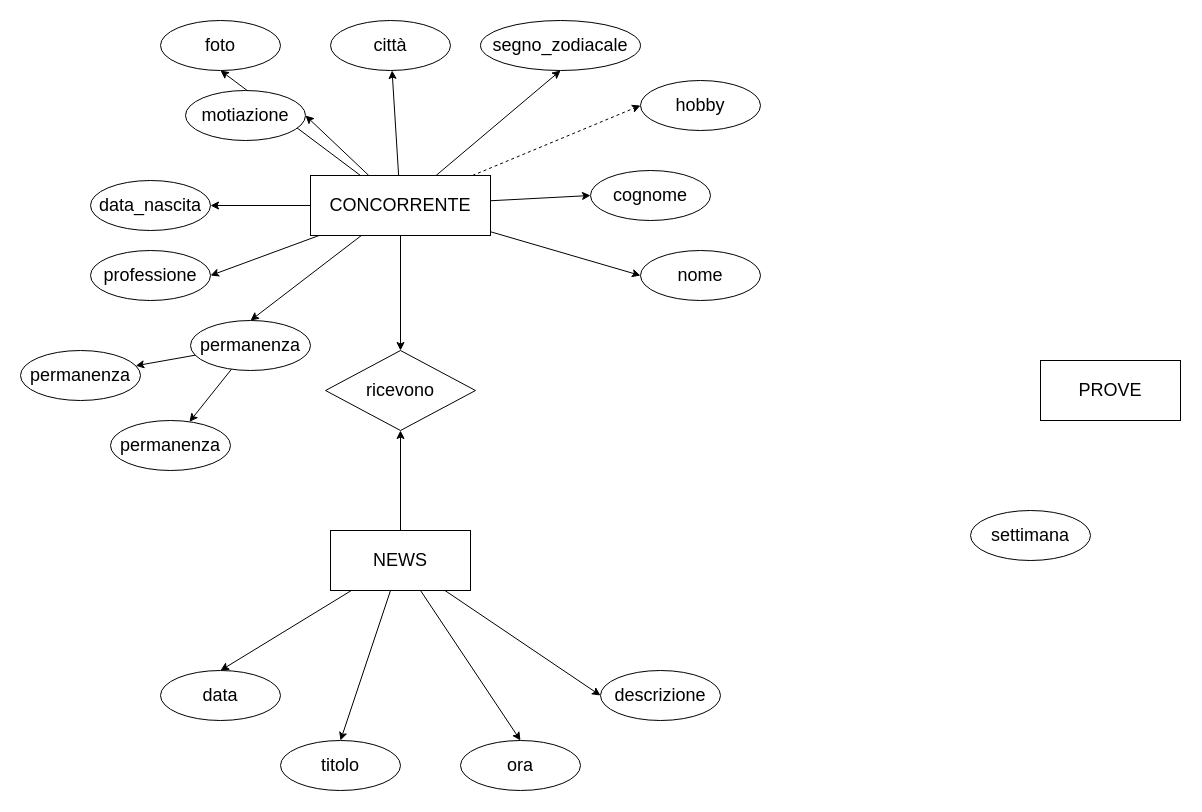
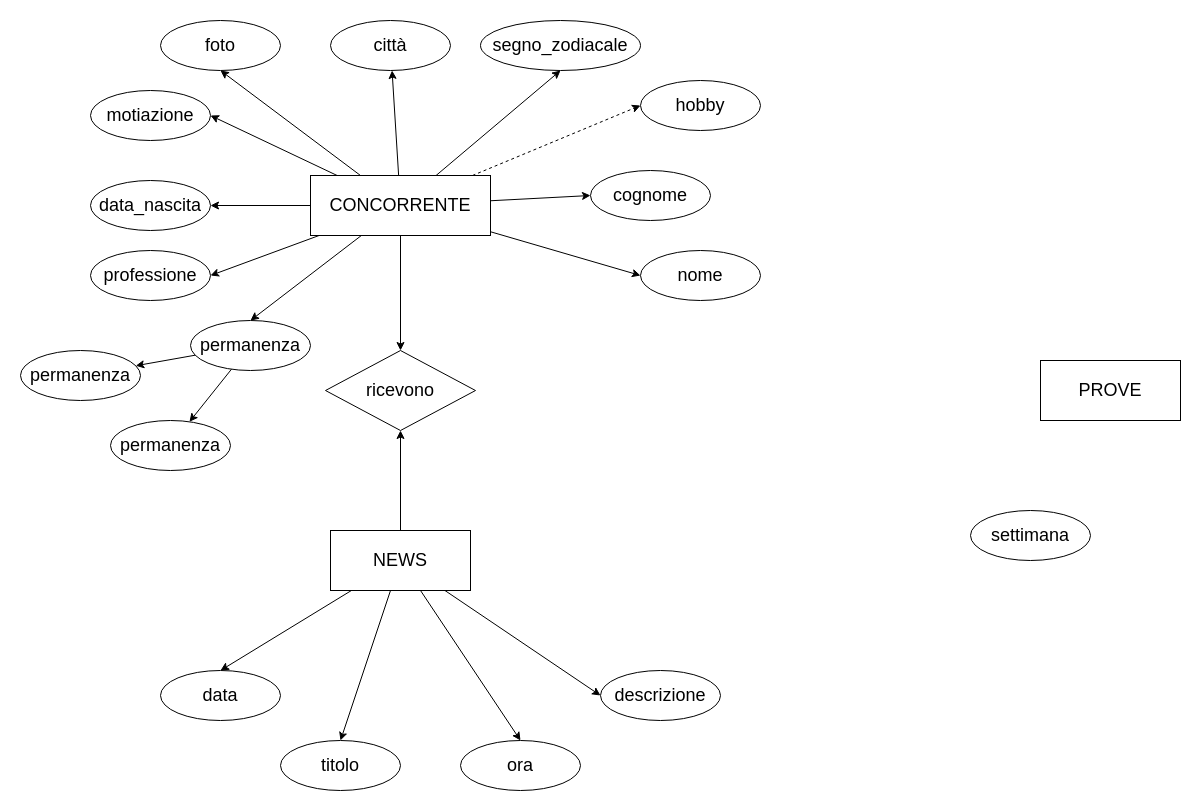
(246, 116) -> (151, 116)
